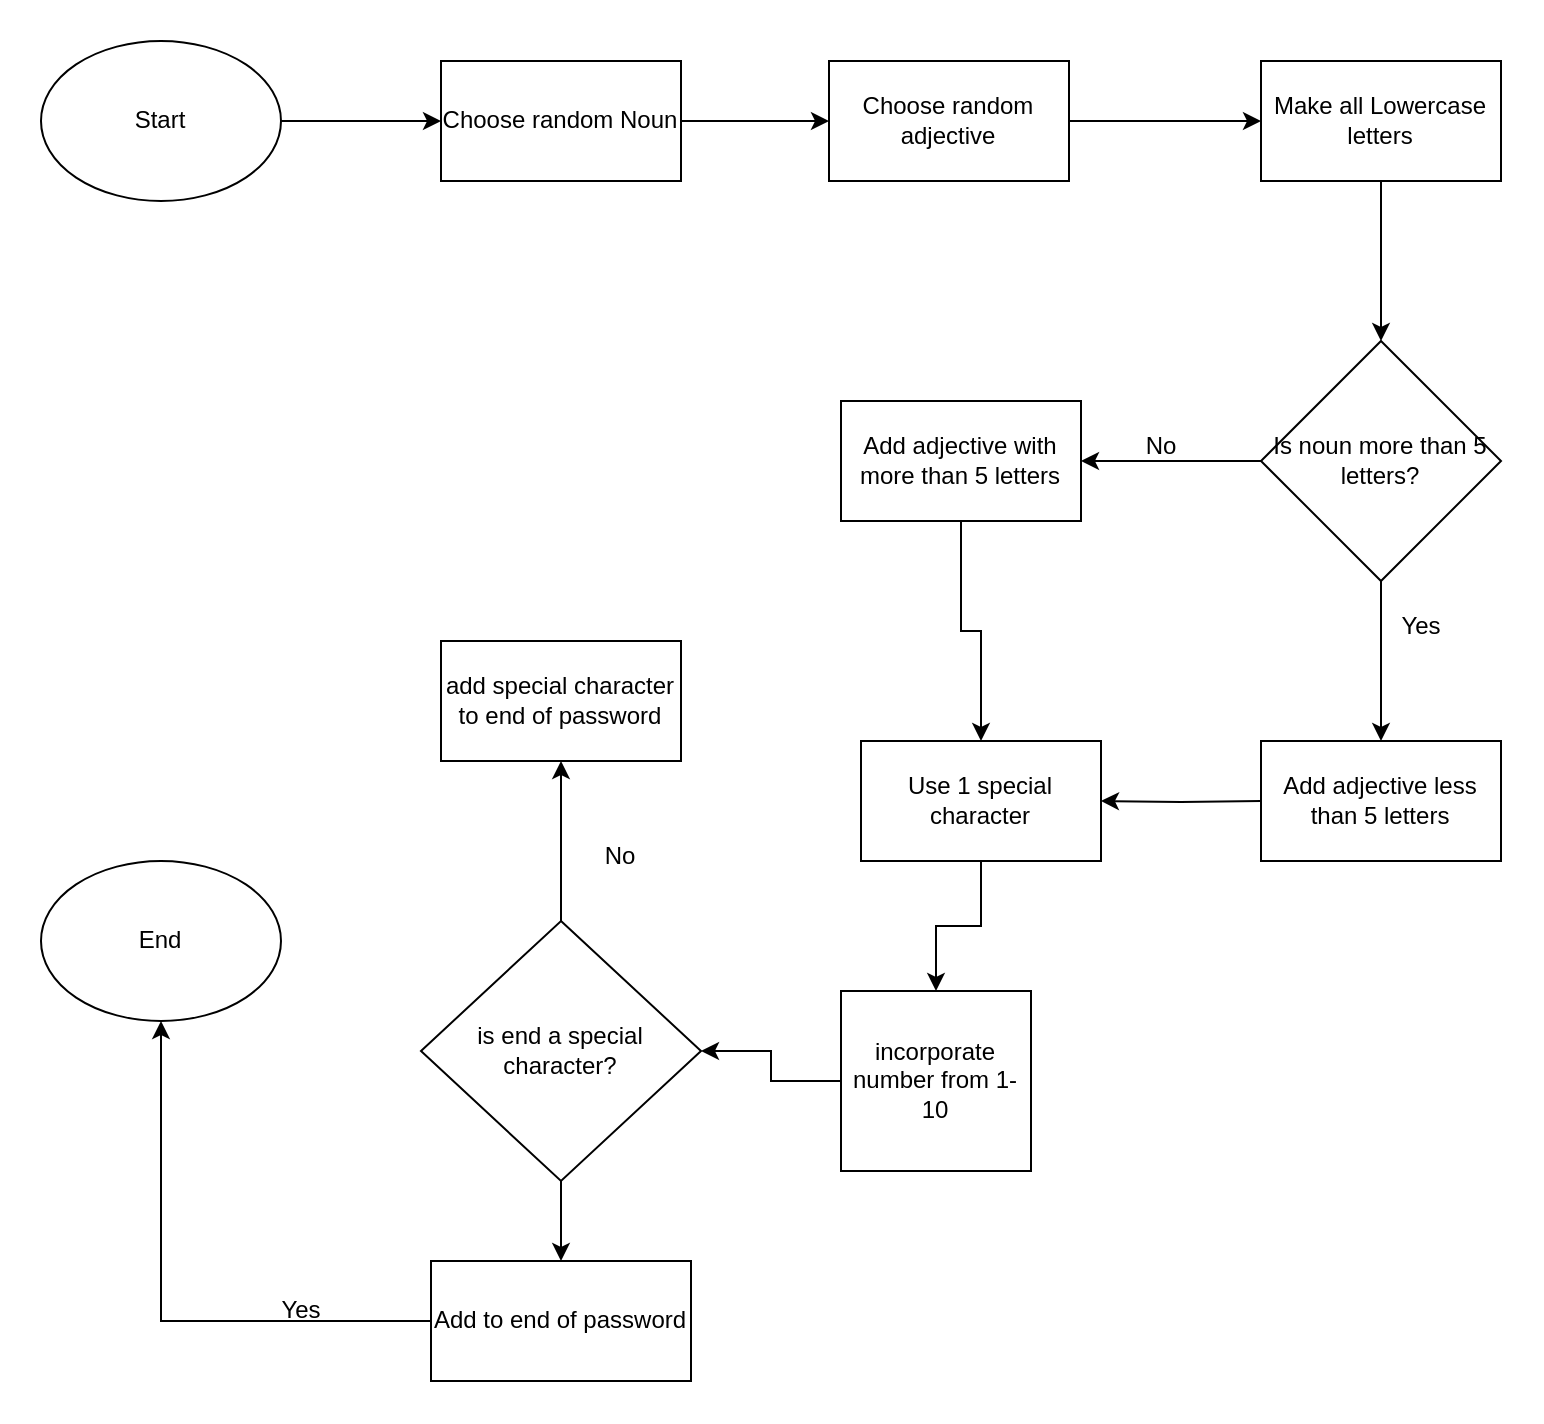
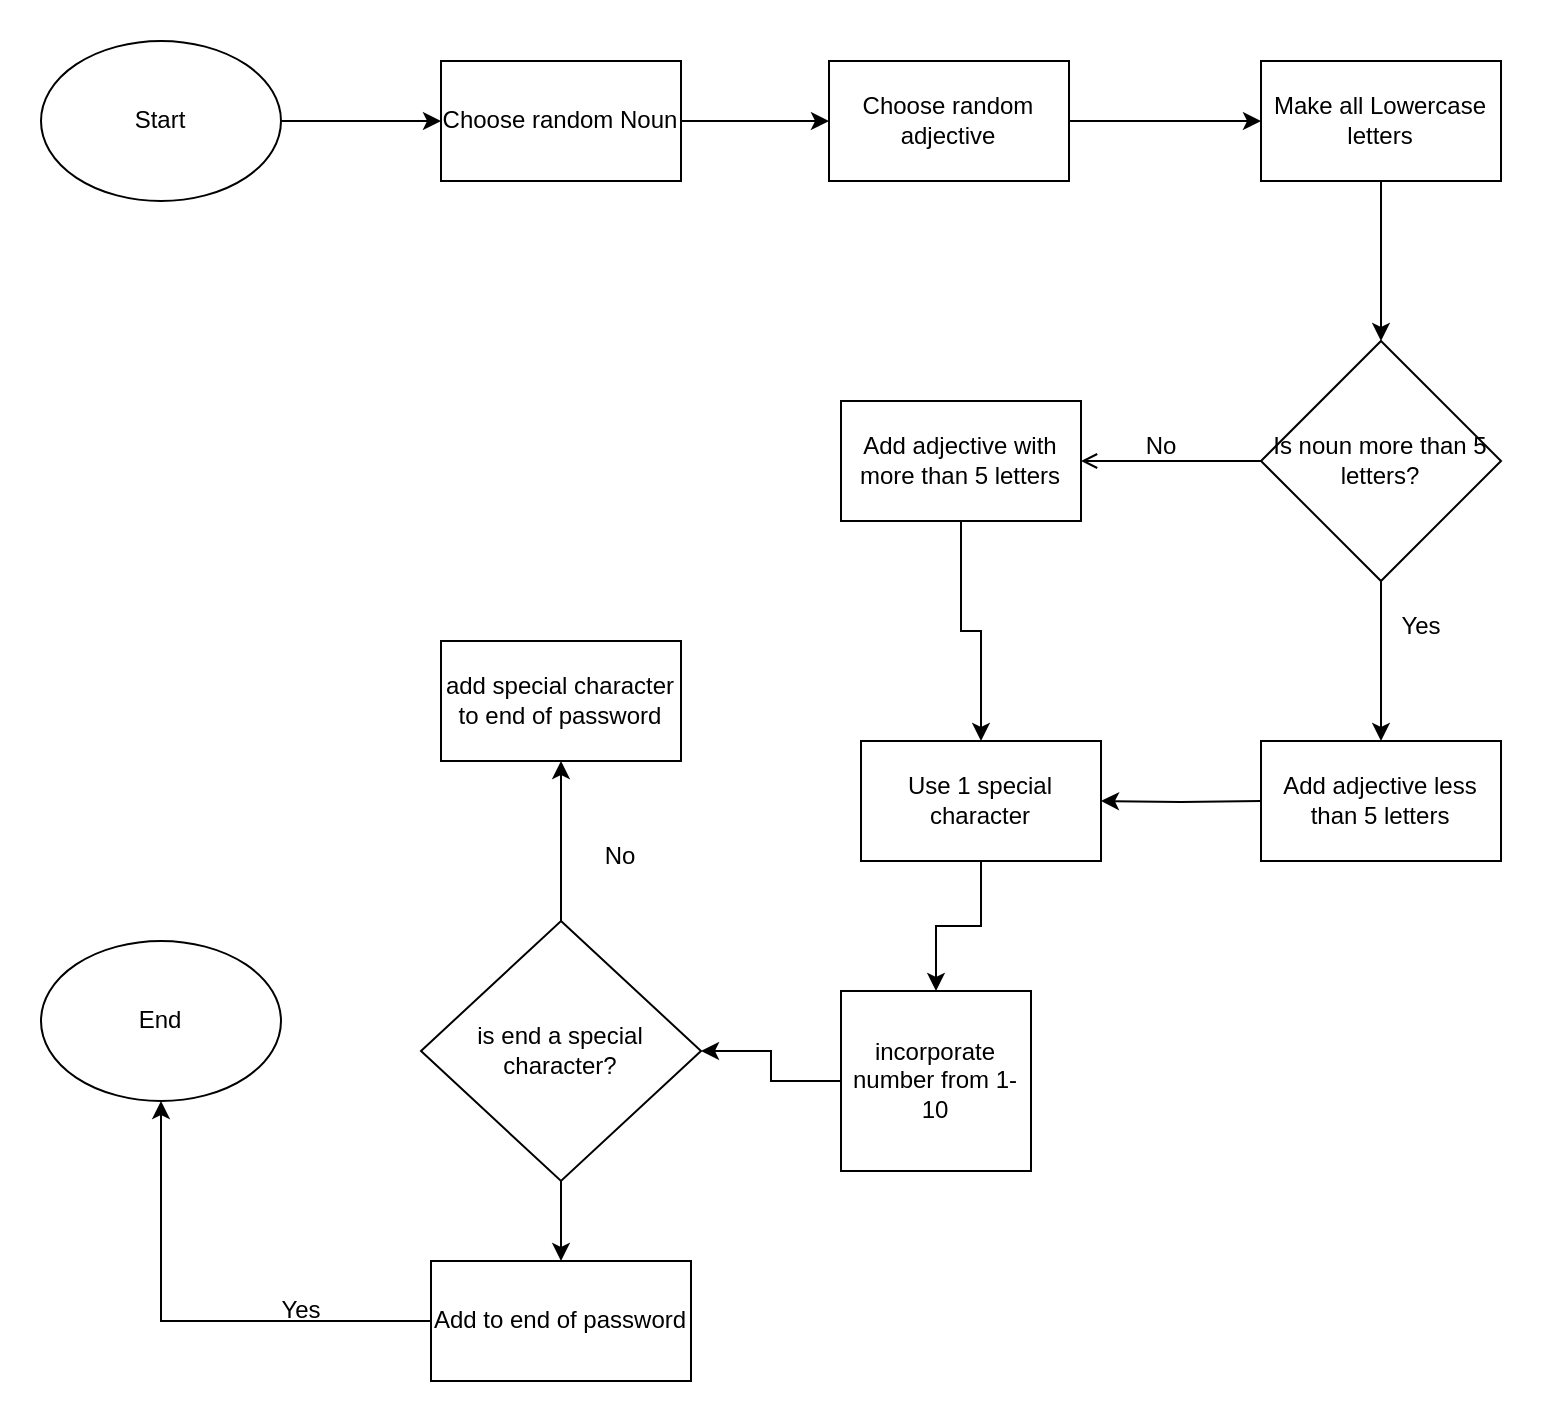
(1096, 461) -> (1093, 461)
(161, 941) -> (161, 1021)
